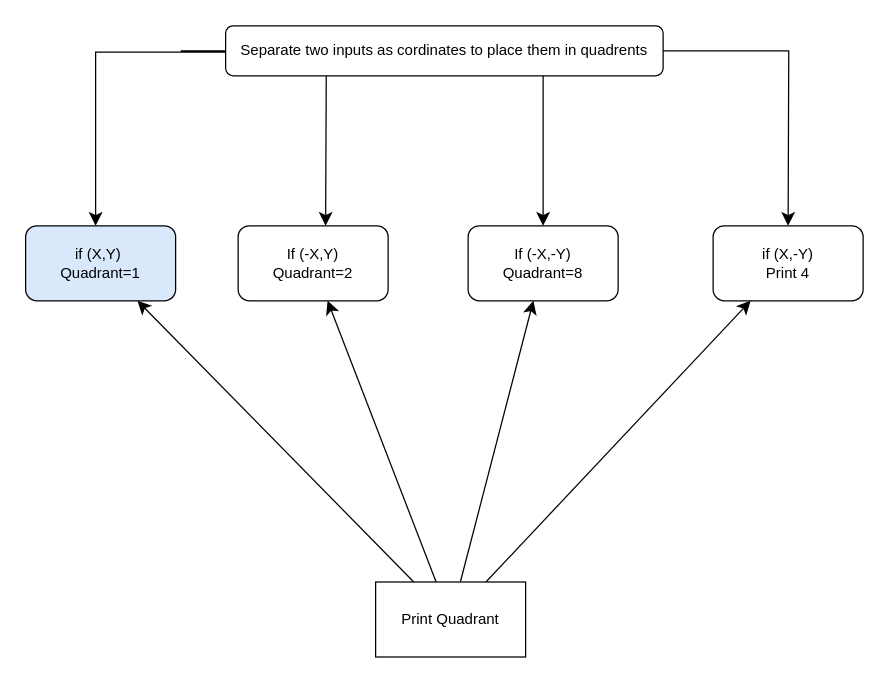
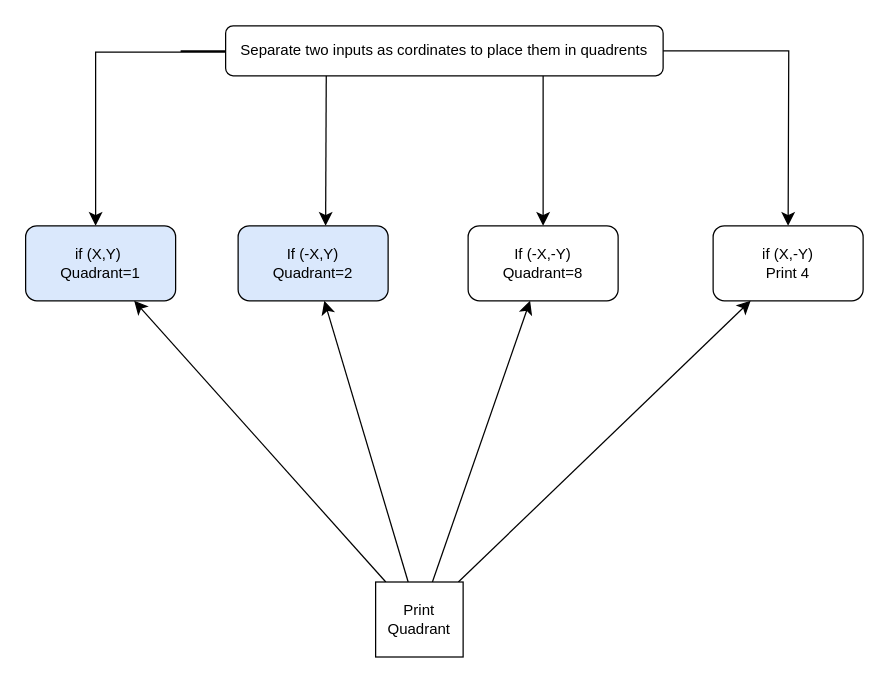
(313, 263) -> (313, 263)
(451, 619) -> (419, 619)
